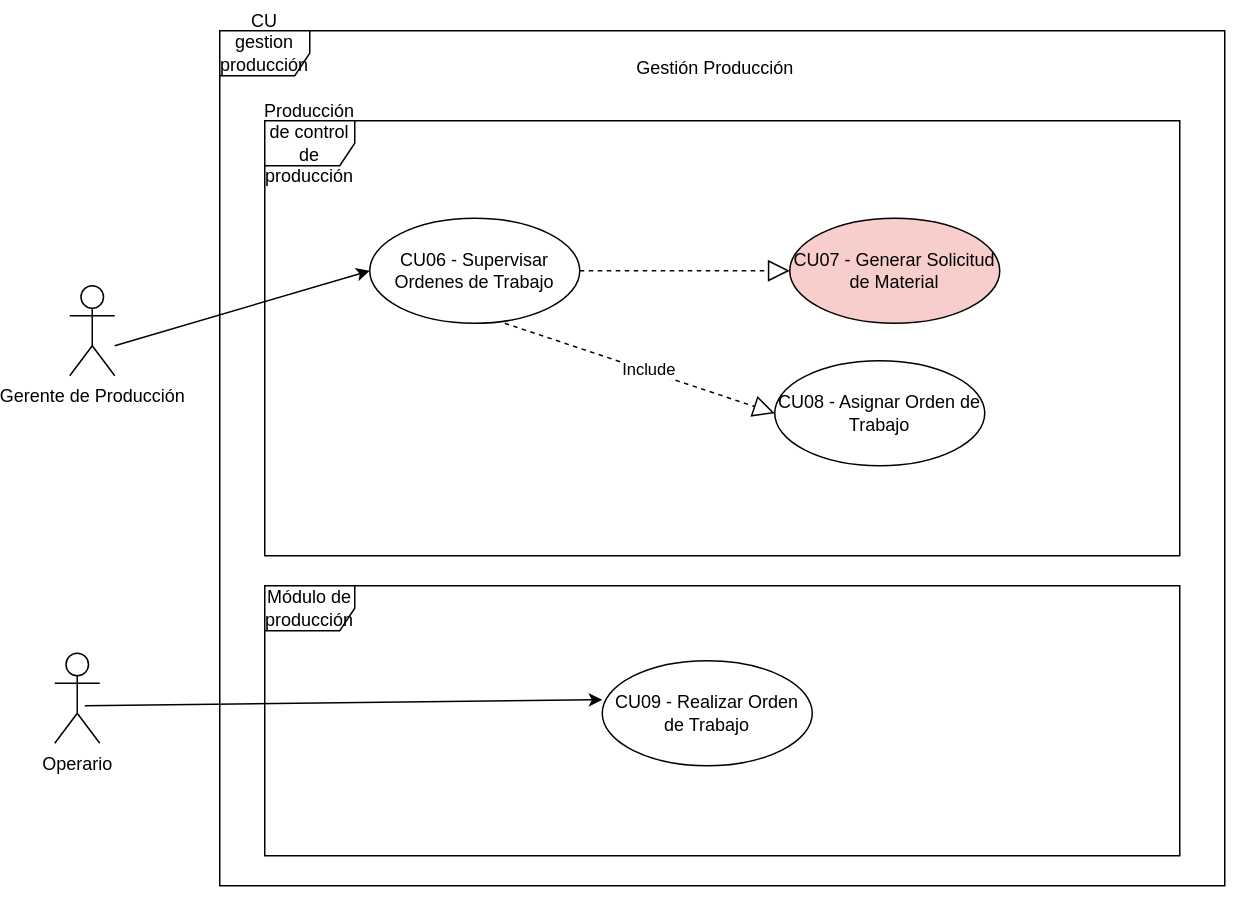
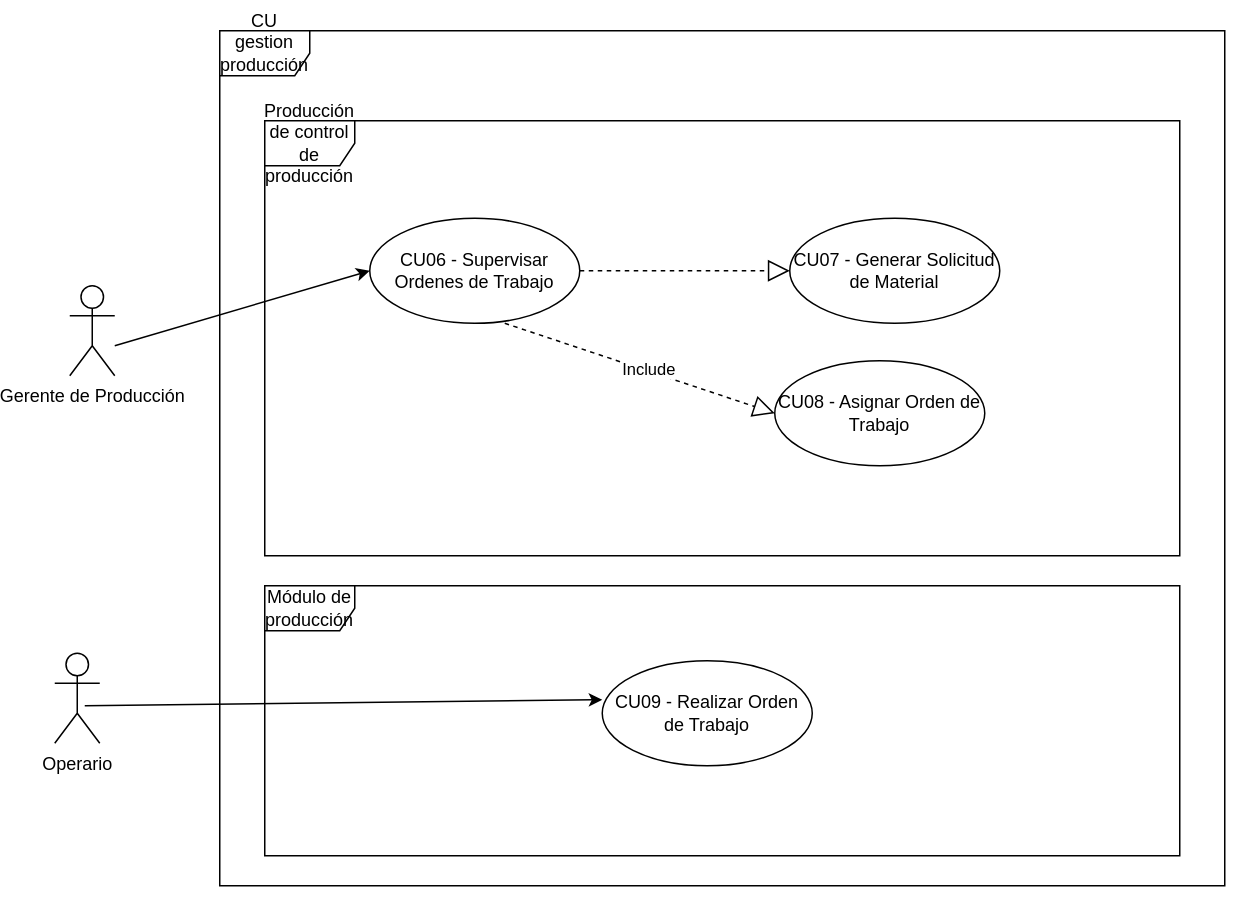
(715, 68) -> none
(895, 271) -> (895, 271)
